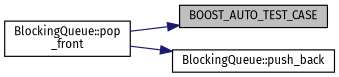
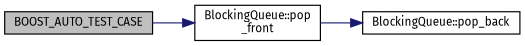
(149, 29) -> (168, 23)
(254, 61) -> (441, 23)
